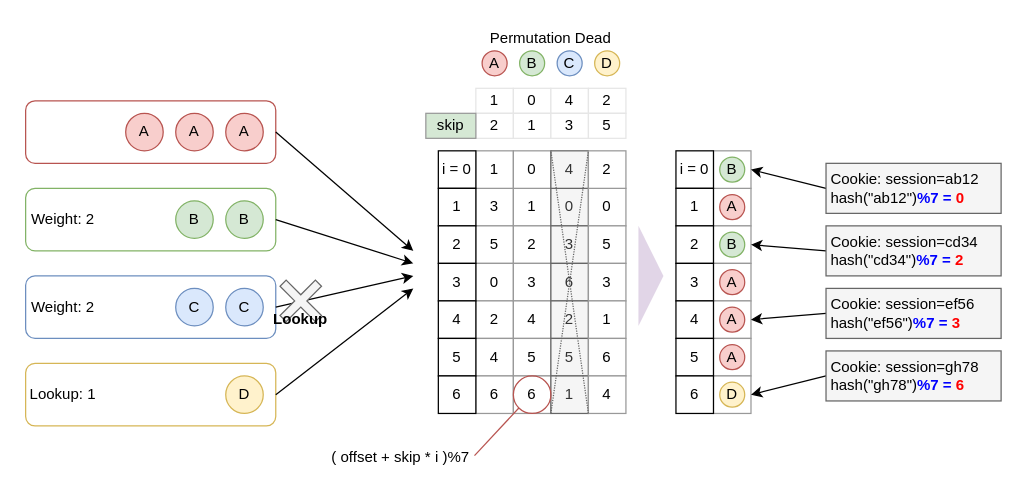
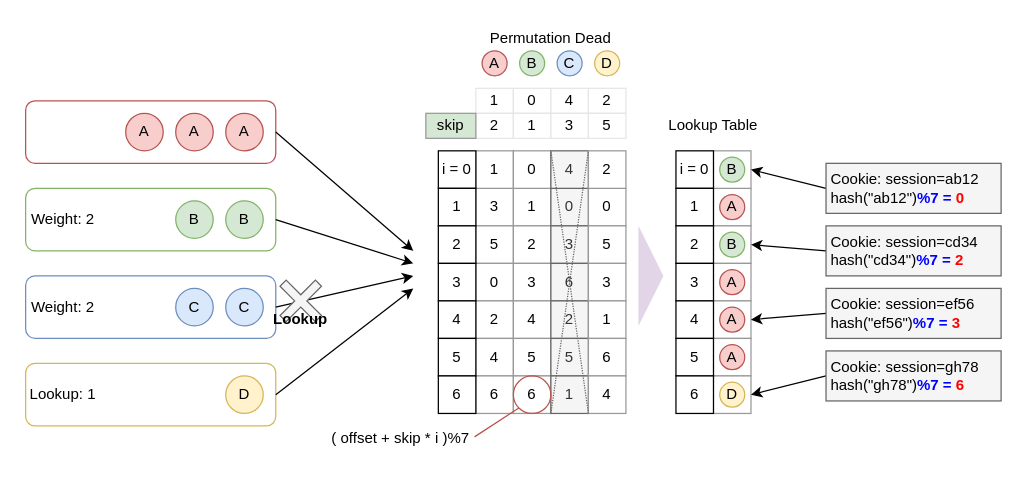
none -> (713, 126)
(401, 457) -> (401, 438)
